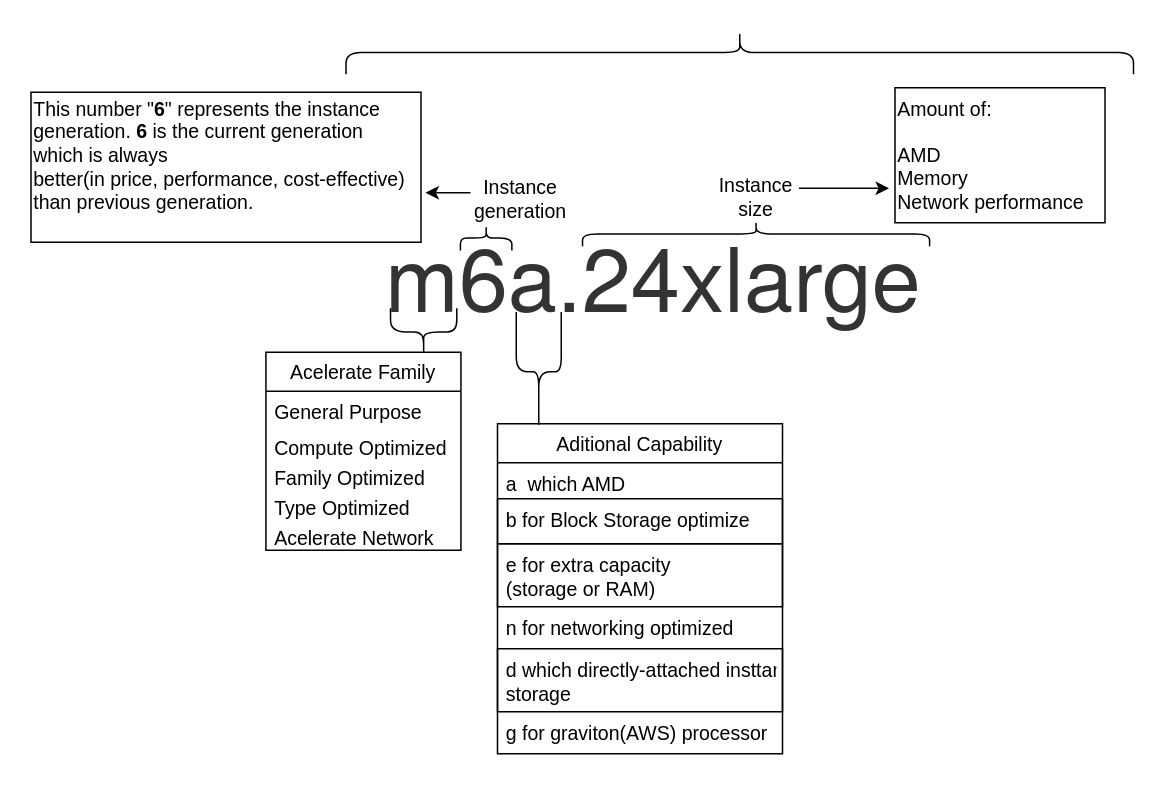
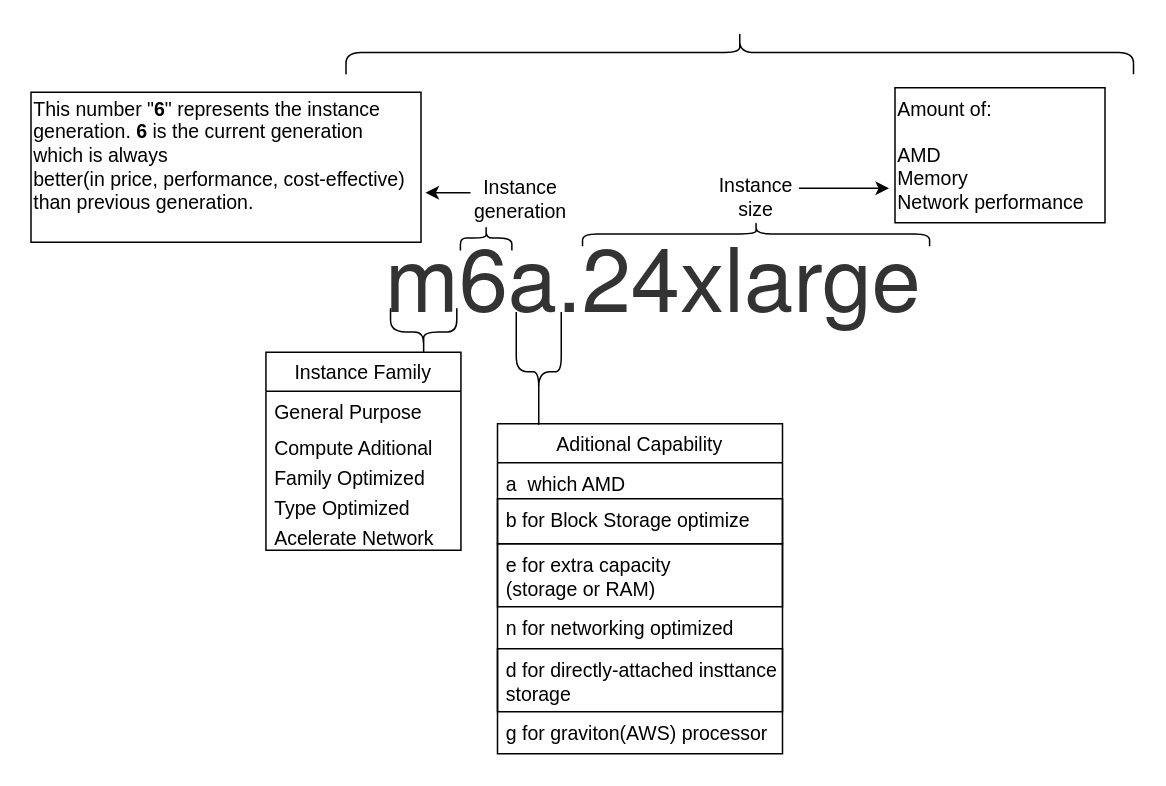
(362, 373) -> (362, 373)
(359, 449) -> (357, 449)
(679, 670) -> (670, 670)
